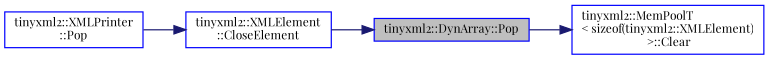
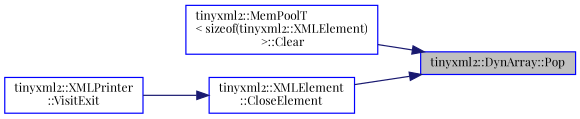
(74, 30) -> (74, 95)
(545, 30) -> (395, 47)
